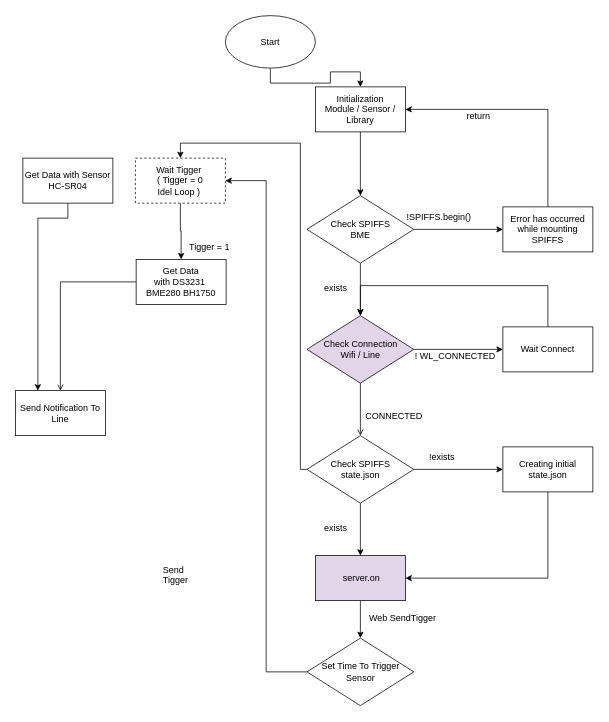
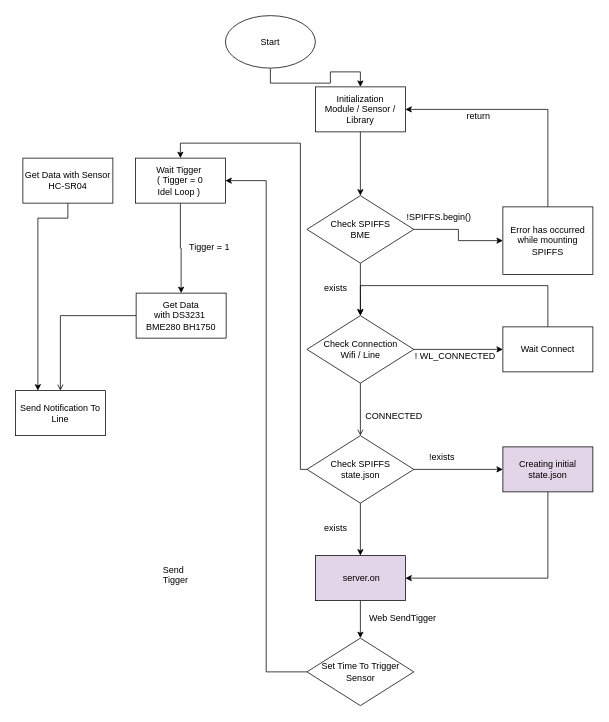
(180, 180) -> (180, 180)
(548, 229) -> (548, 240)
(181, 282) -> (181, 315)
(360, 349) -> (360, 349)
(548, 469) -> (548, 469)
